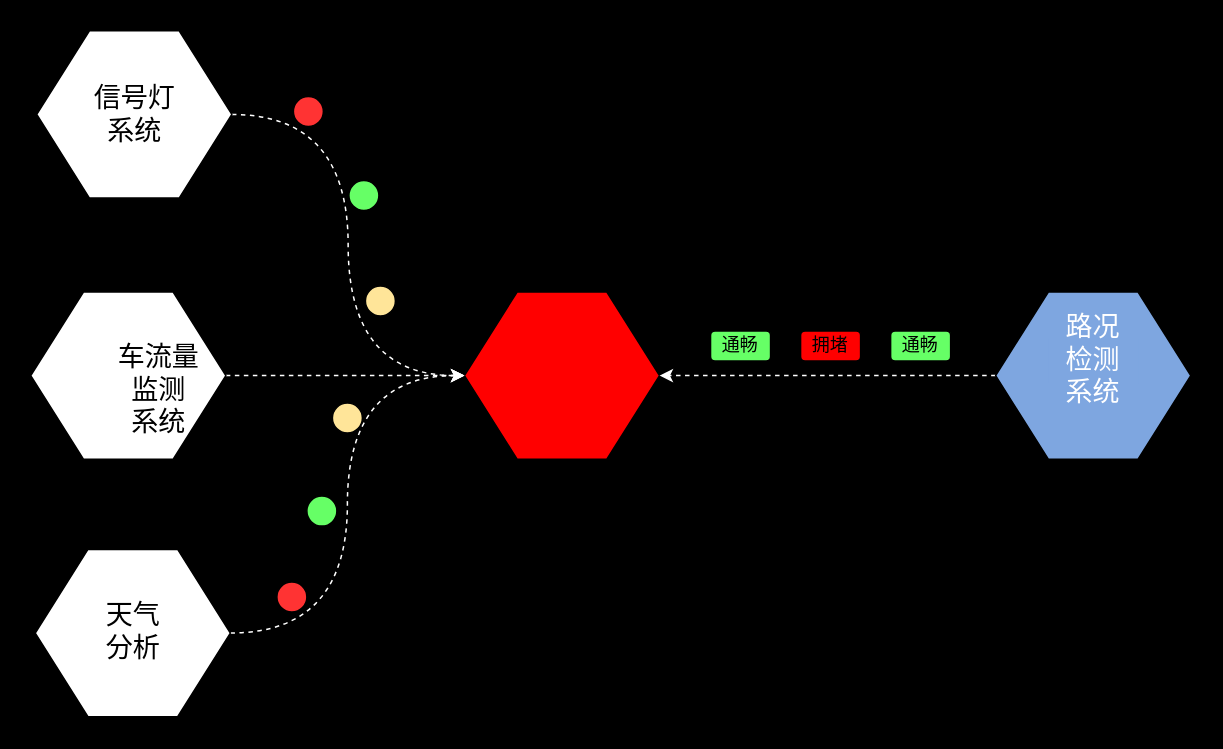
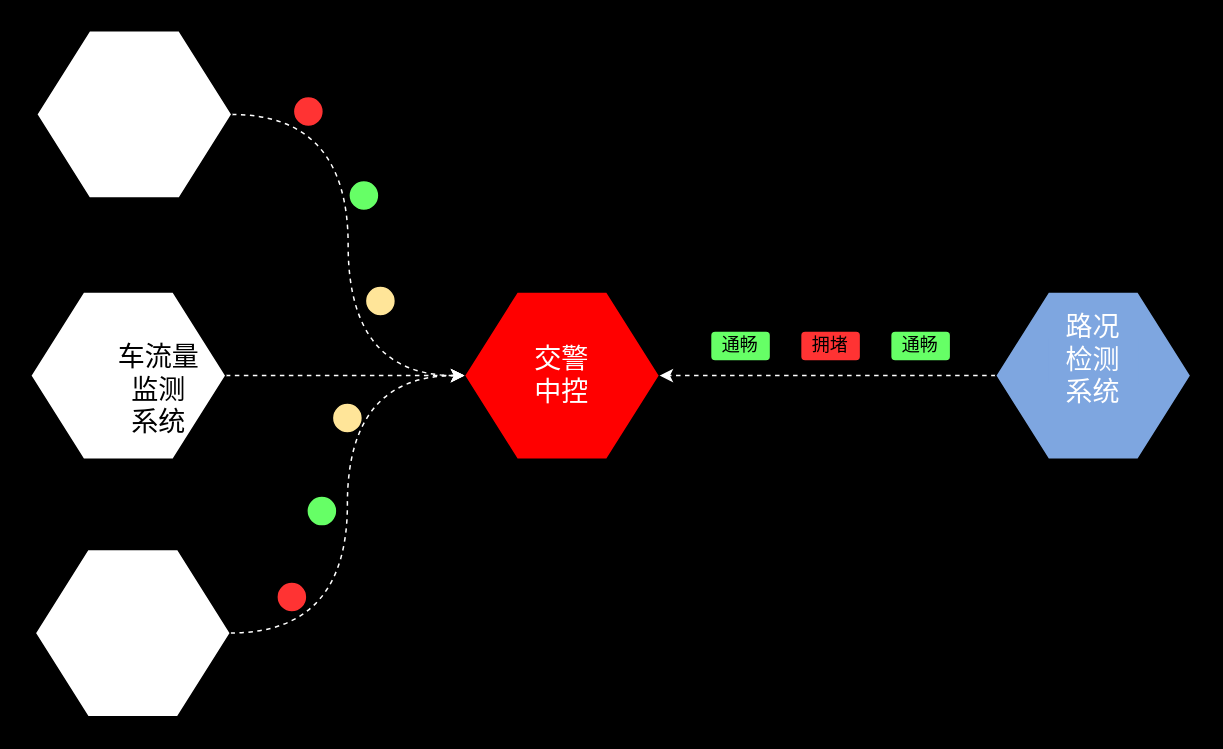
(134, 114) -> none
(830, 346) -> (830, 346)
none -> (562, 375)
(133, 633) -> none
